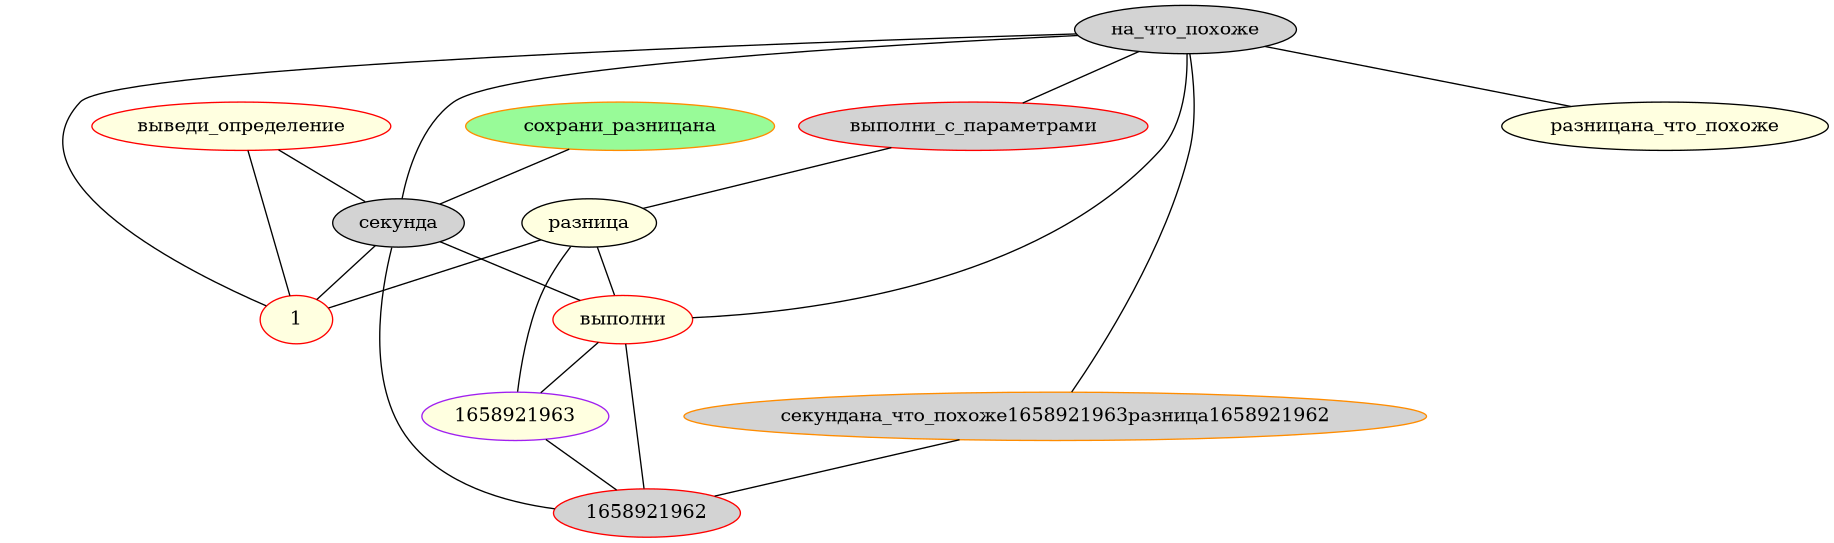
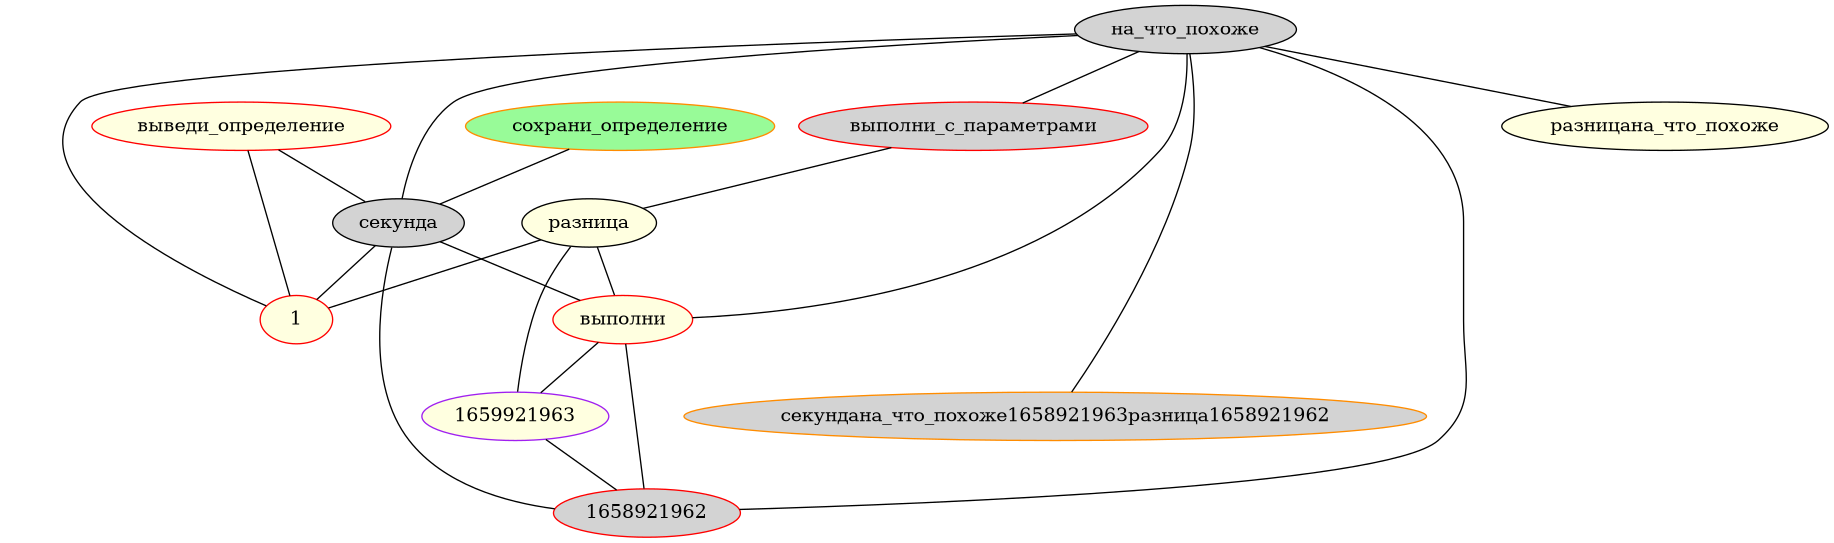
(620, 126) -> (620, 126)
(515, 416) -> (515, 416)
(837, 468) -> (1347, 467)
